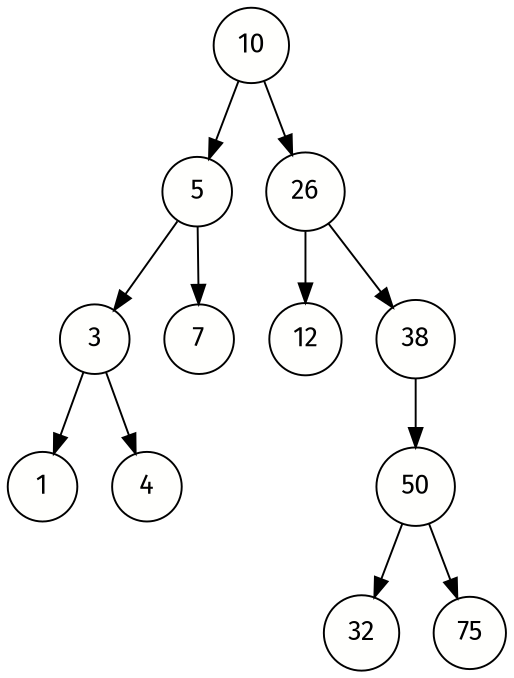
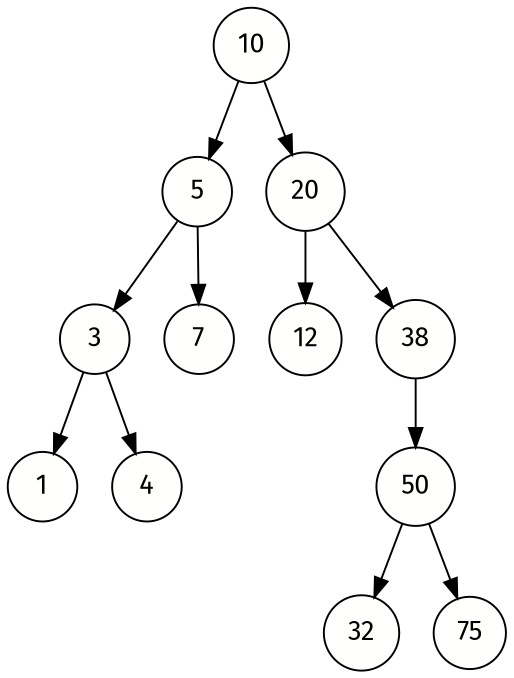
(305, 192) -> (305, 192)
